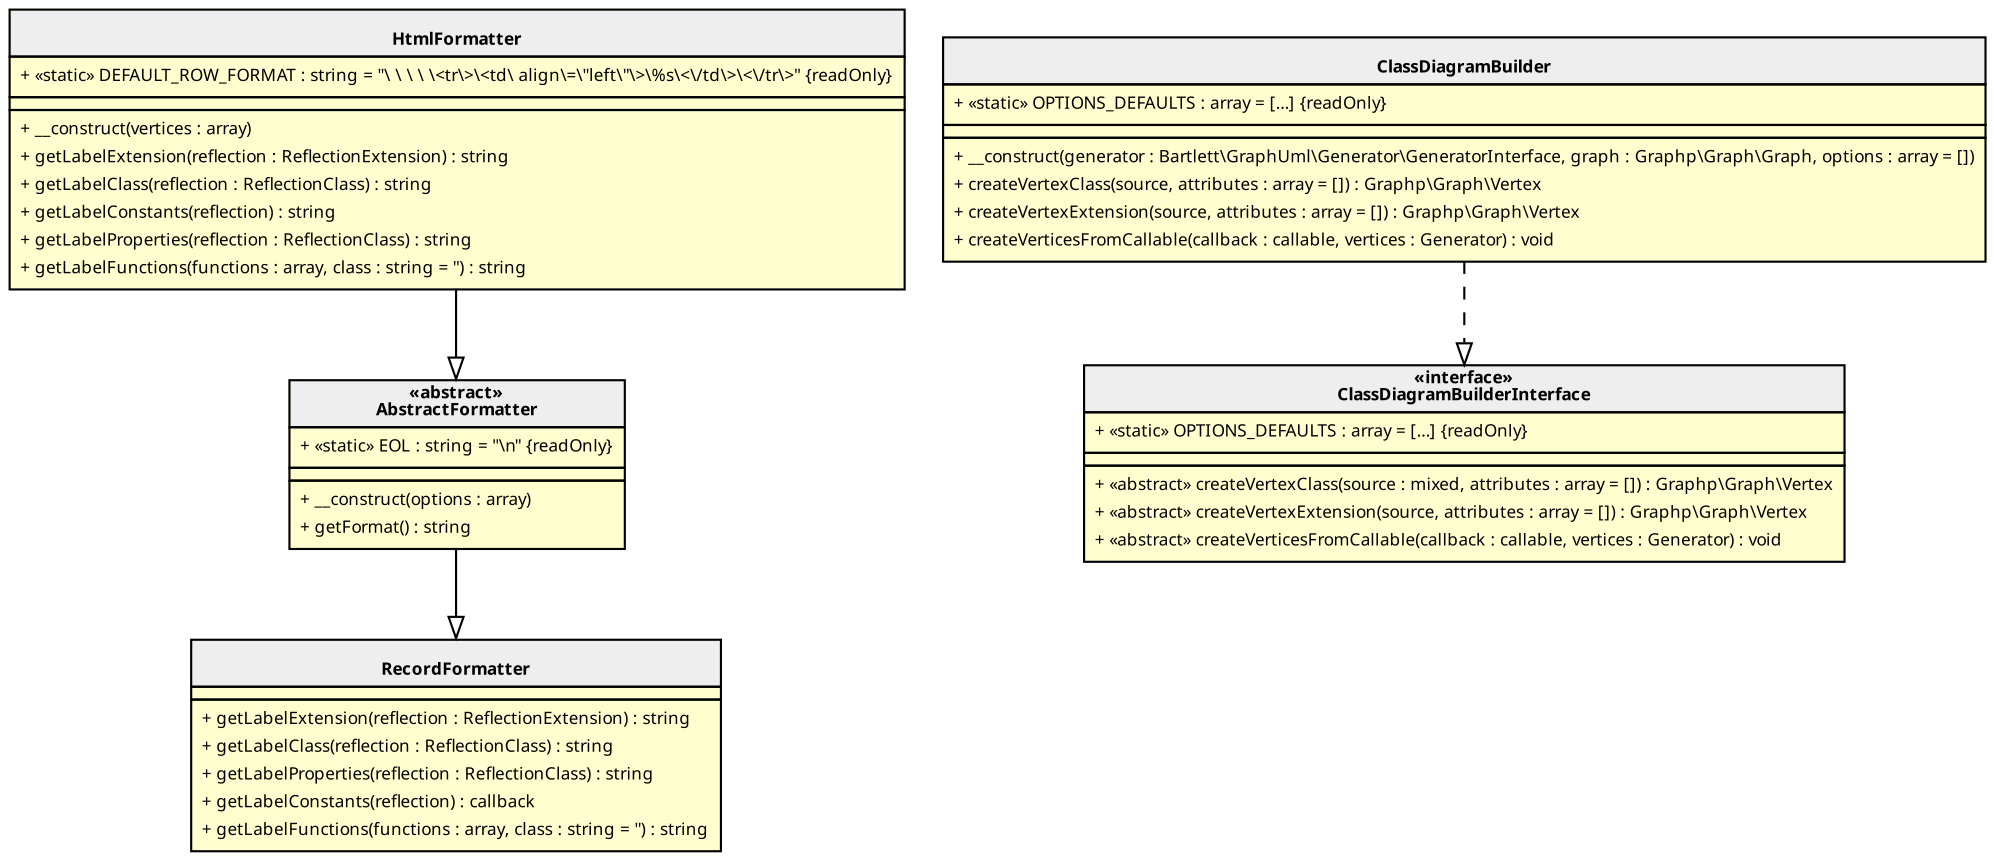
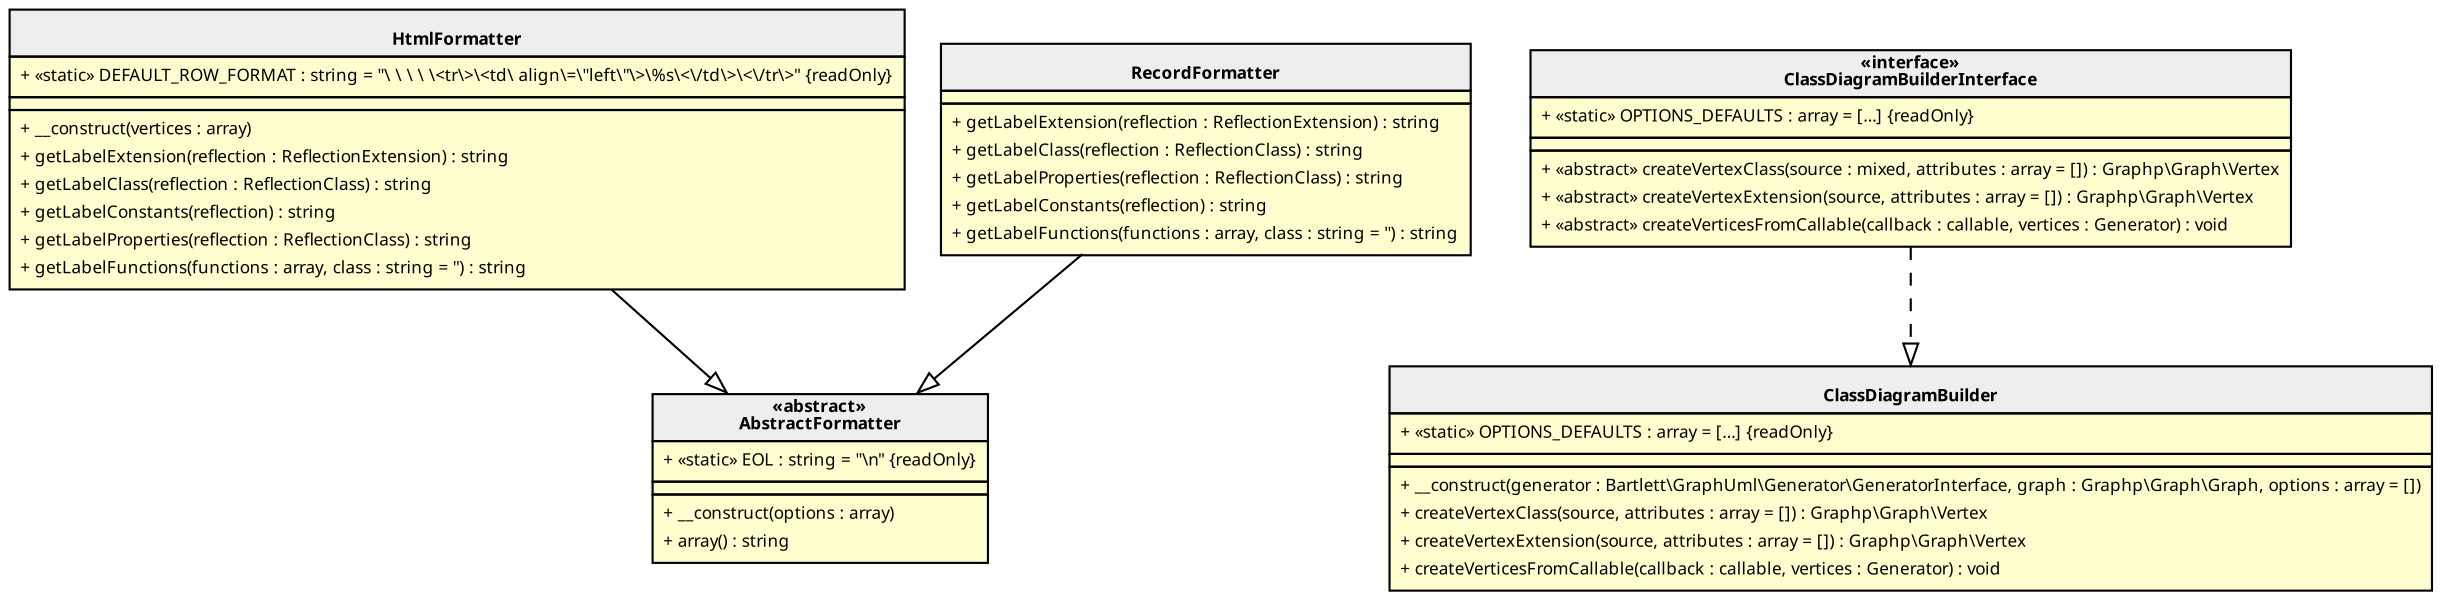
(1464, 302) -> (1911, 295)
(387, 528) -> (727, 542)
(456, 582) -> (1008, 316)
(370, 802) -> (1110, 206)
